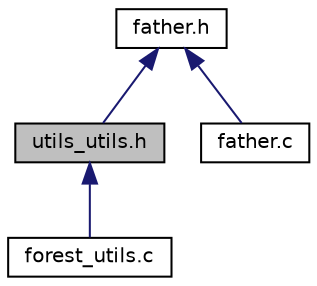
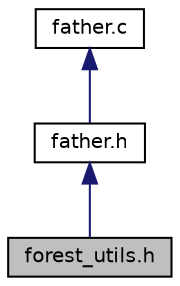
(220, 94) -> (90, 96)
(90, 143) -> (90, 257)
(90, 257) -> none
